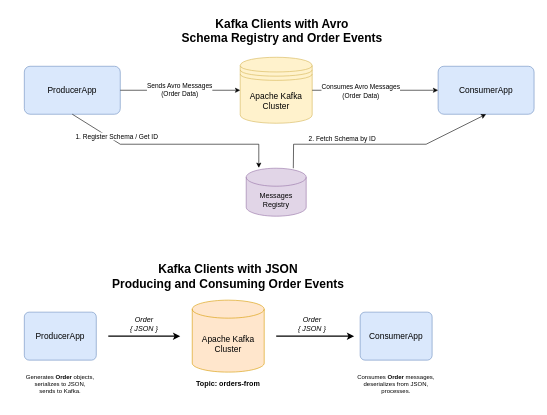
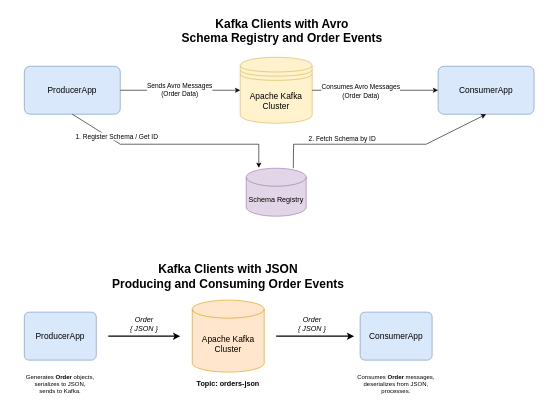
(276, 200) -> (276, 200)
(228, 384) -> (228, 384)
